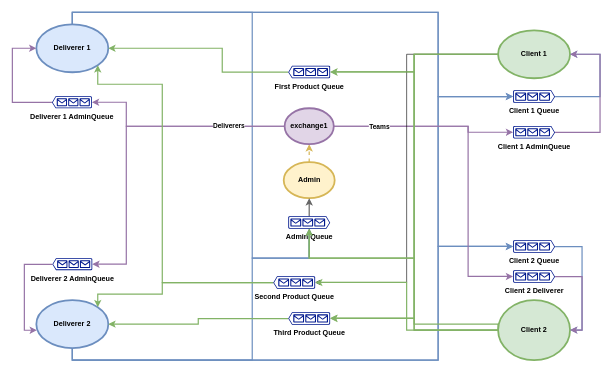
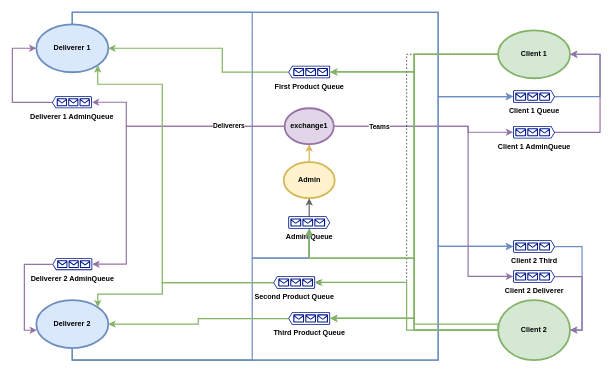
(309, 154) -> (309, 154)
(407, 164) -> (407, 164)
(535, 261) -> (535, 261)
